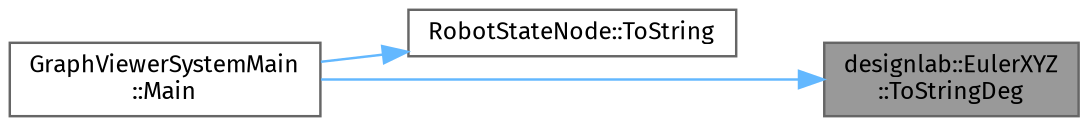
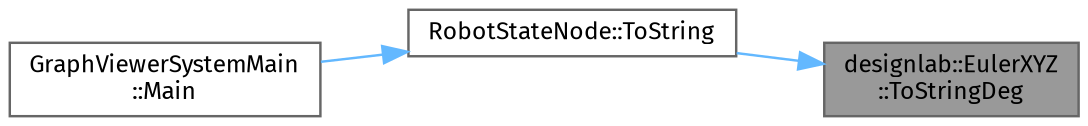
(560, 79) -> (768, 57)
